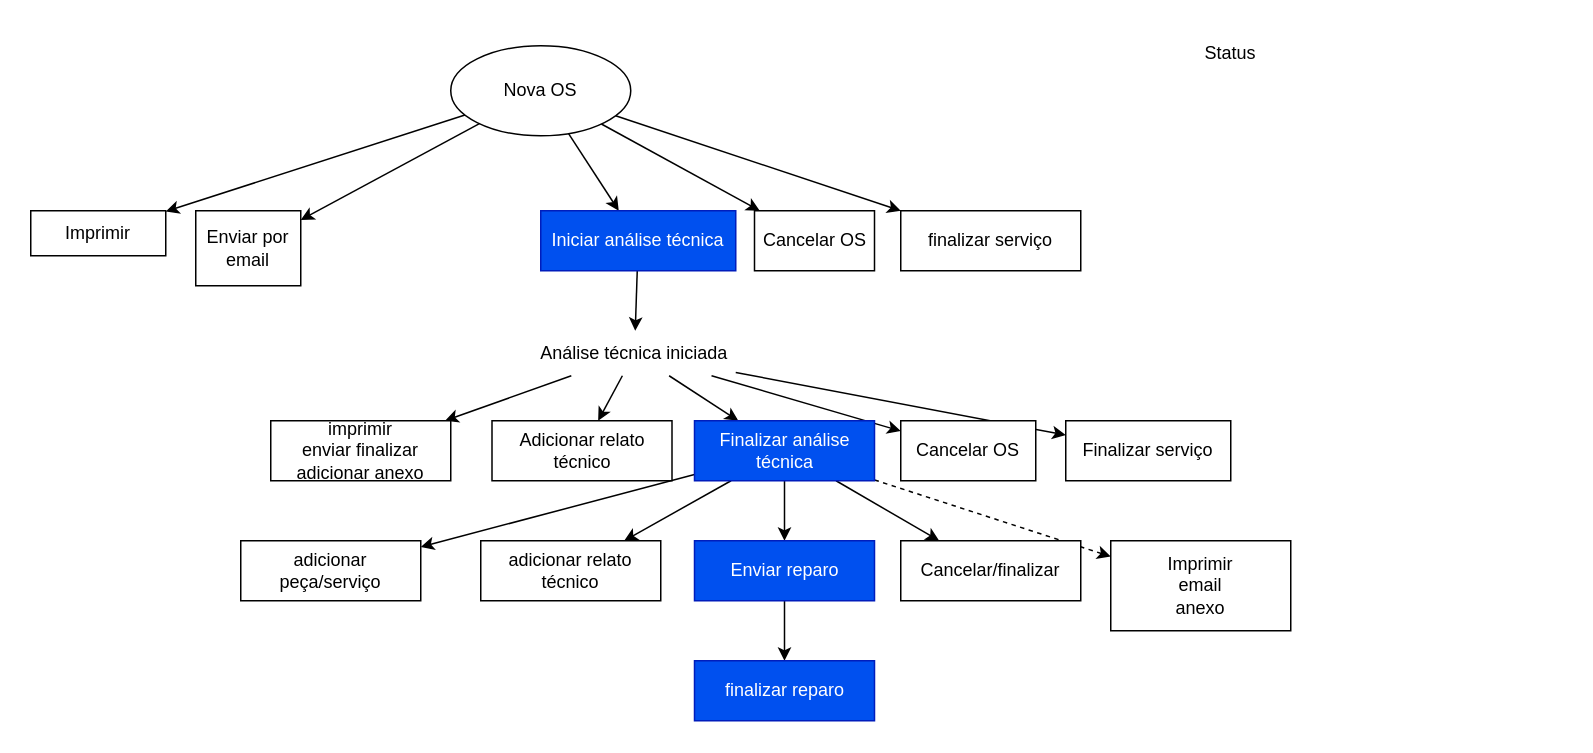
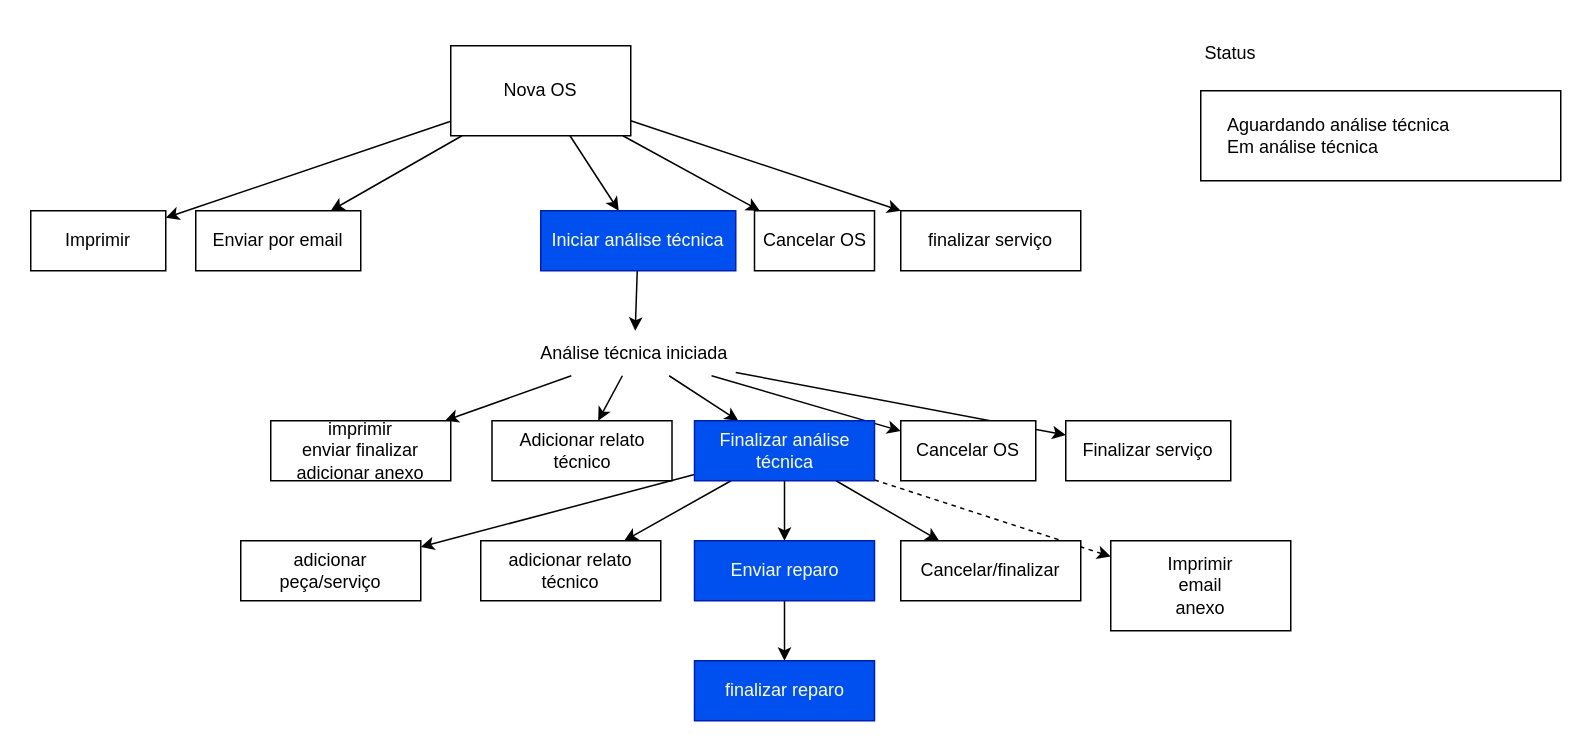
(541, 91) -> (541, 91)
none -> (1381, 136)
(98, 233) -> (98, 241)
(248, 248) -> (278, 241)
